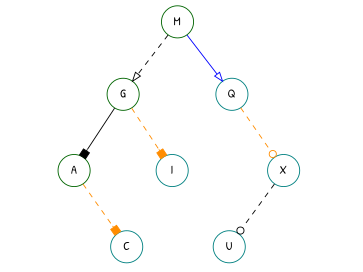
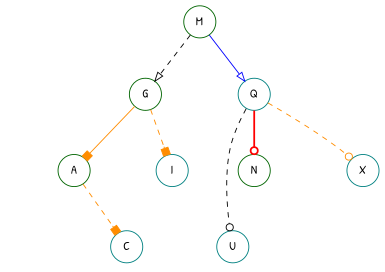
(101, 129) -> (113, 129)
none -> (254, 171)
(259, 206) -> (228, 165)
